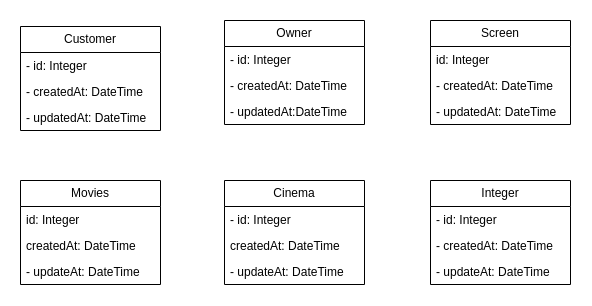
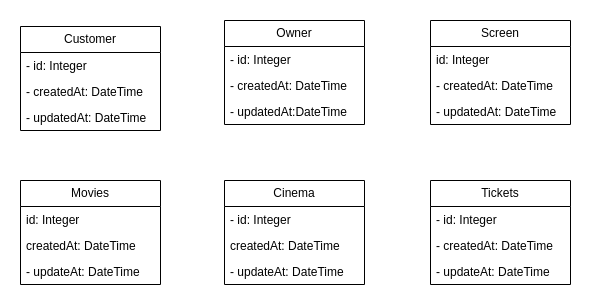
(501, 194) -> (501, 194)
